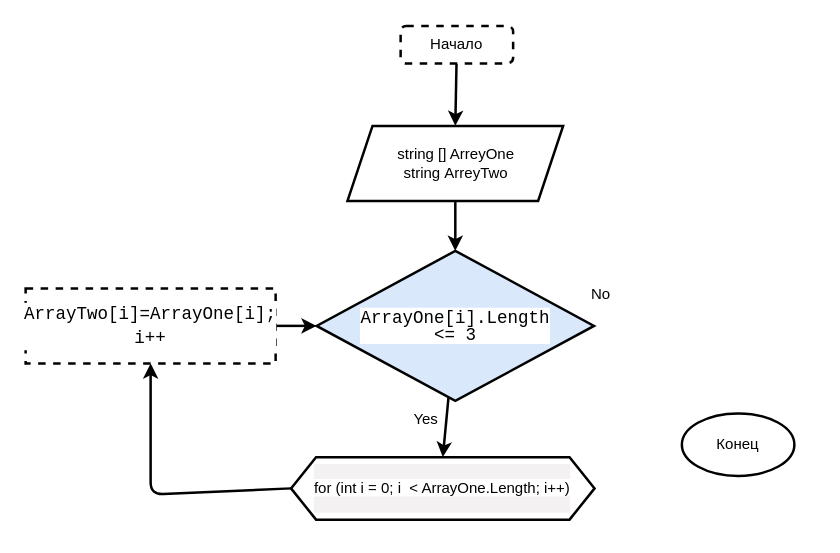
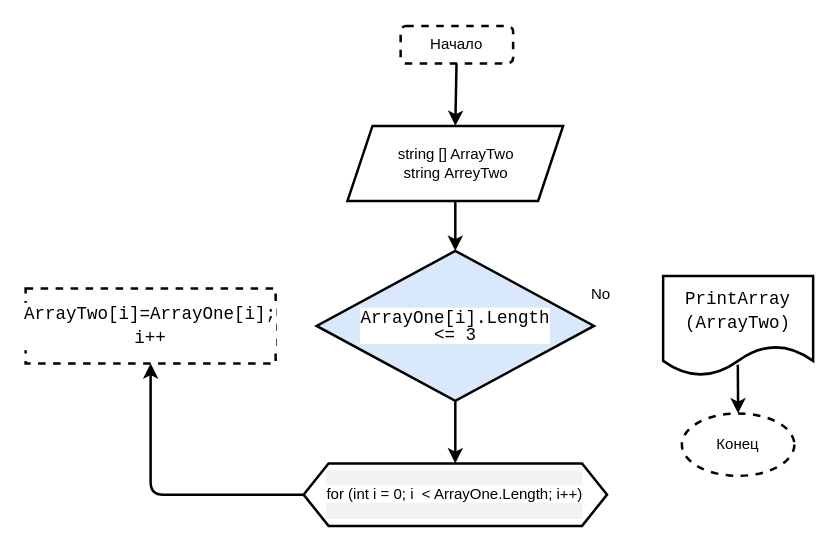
(456, 163) -> (456, 163)
(291, 326) -> none
none -> (738, 326)
none -> (738, 384)
(426, 419) -> none
(738, 444) -> (738, 444)
(443, 488) -> (455, 494)
